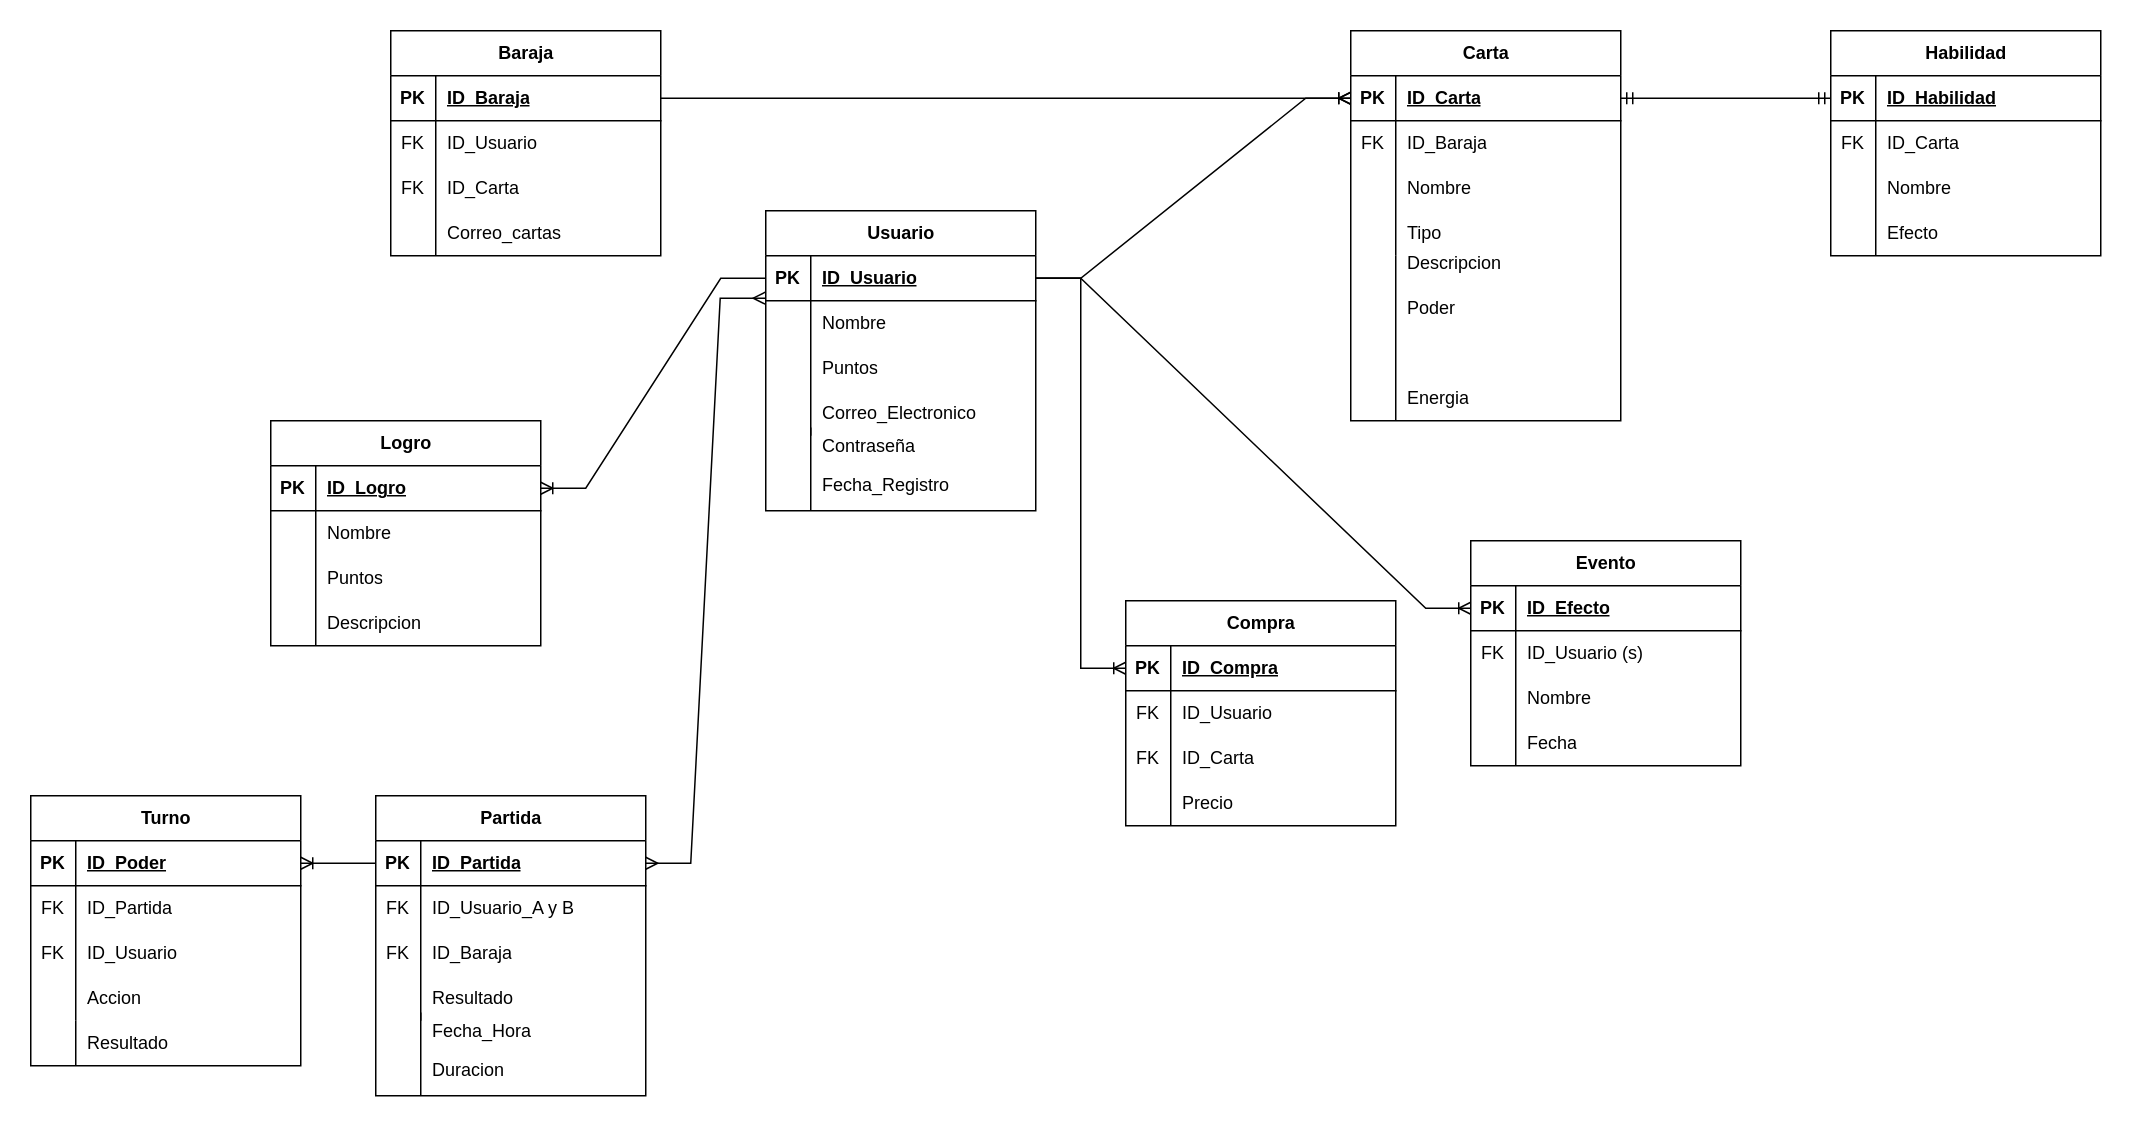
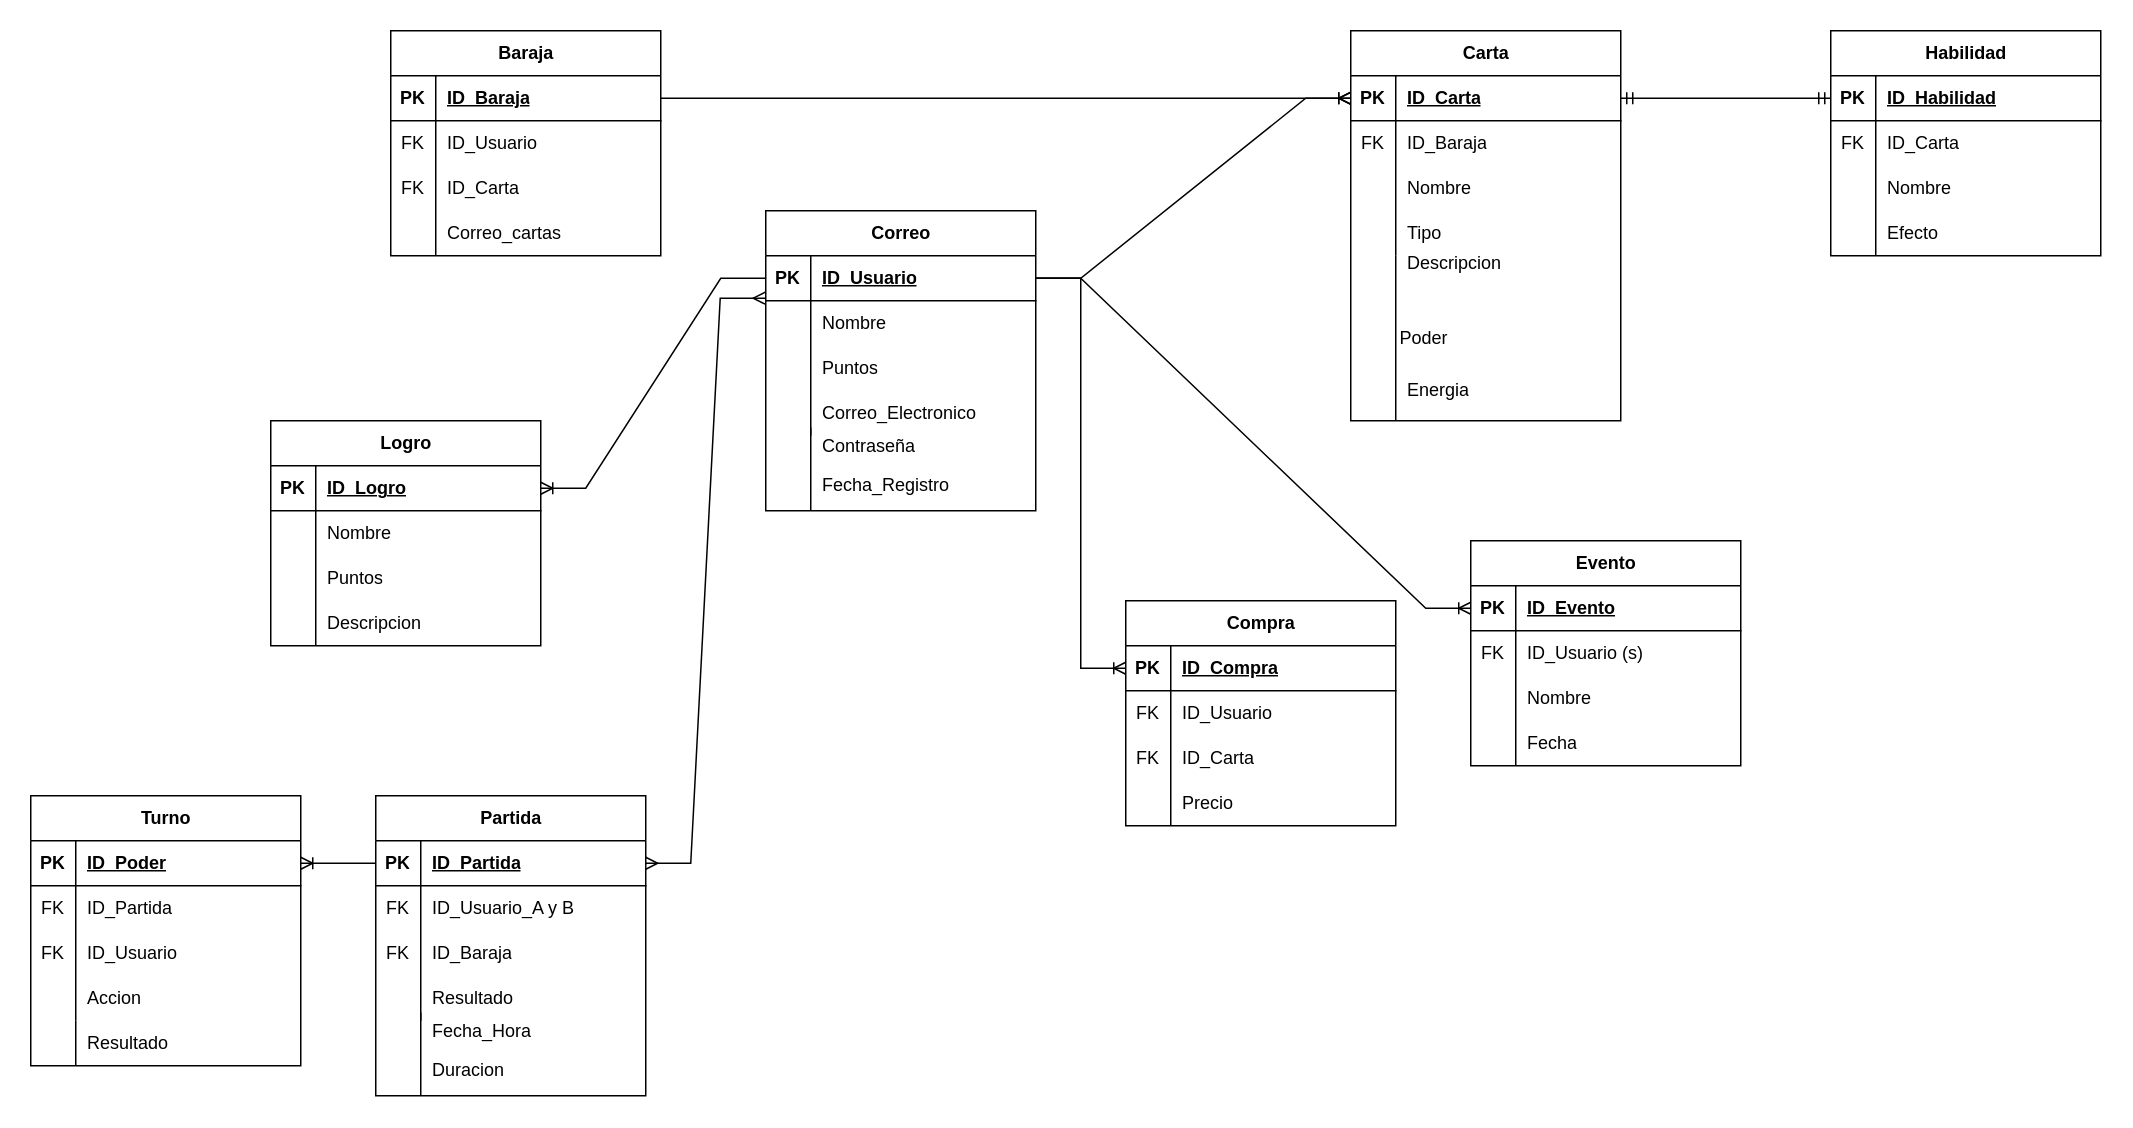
(902, 233) -> (902, 233)
(1508, 308) -> (1501, 338)
(1508, 398) -> (1486, 391)
(1573, 608) -> (1573, 608)
